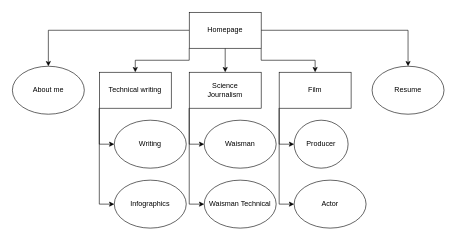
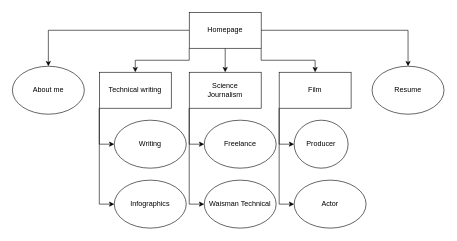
(240, 144) -> (240, 144)
